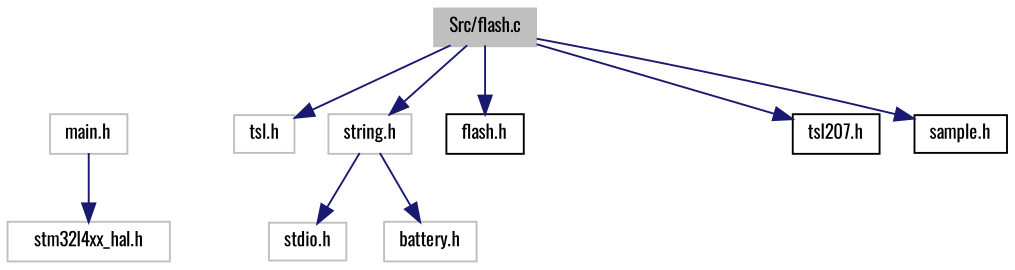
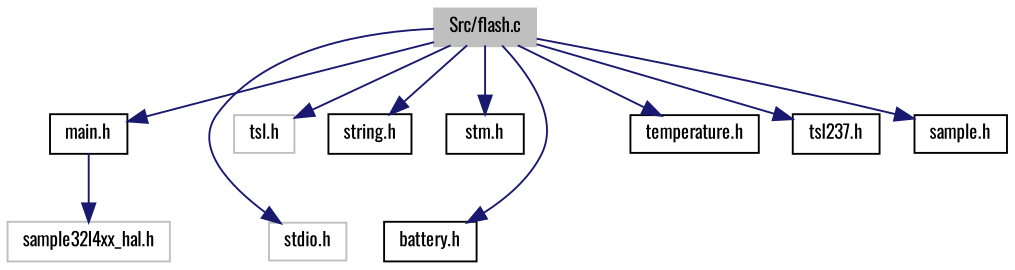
none -> (290, 79)
(89, 134) -> (89, 134)
(370, 134) -> (370, 134)
(485, 134) -> (485, 134)
none -> (695, 134)
(836, 134) -> (836, 134)
(395, 179) -> (546, 135)
(343, 180) -> (261, 74)
(89, 242) -> (89, 242)
(430, 242) -> (430, 242)
